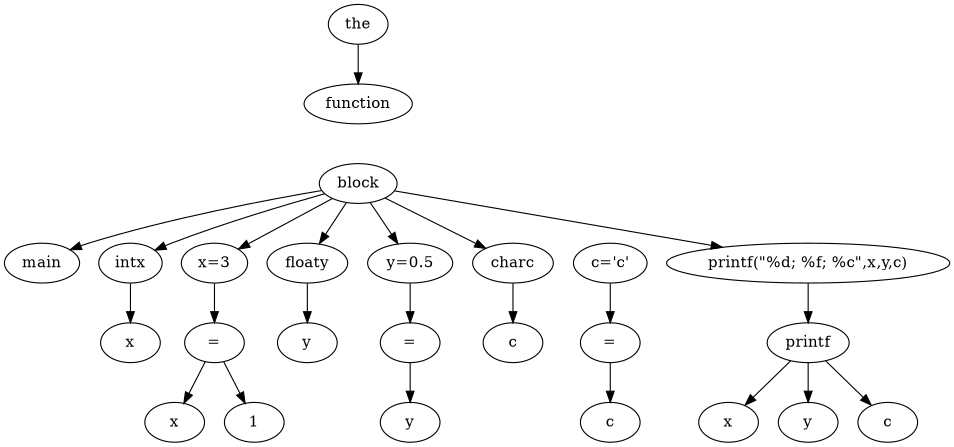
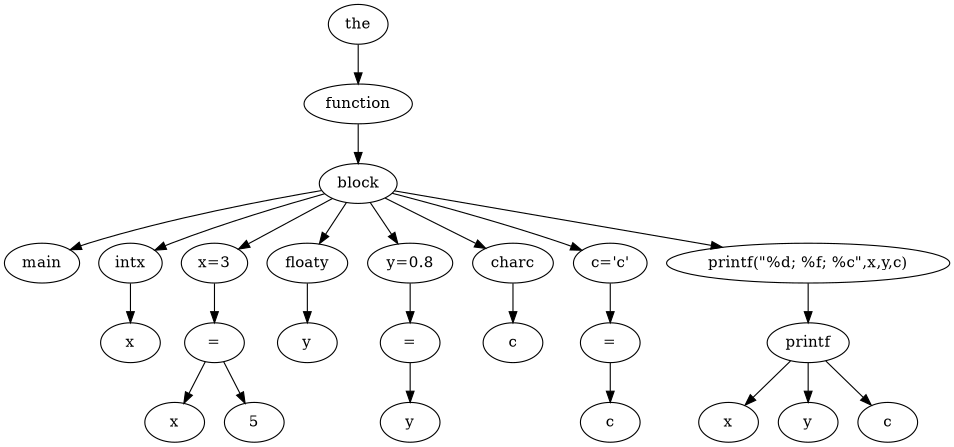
none -> (358, 138)
none -> (482, 218)
(410, 263) -> (410, 263)
(254, 422) -> (254, 422)
